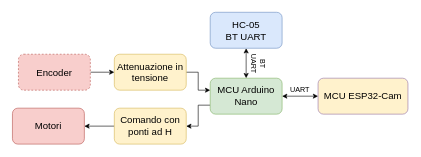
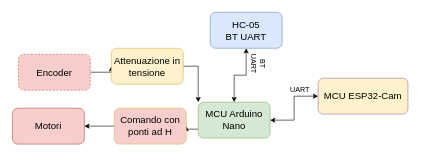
(150, 72) -> (147, 66)
(246, 96) -> (234, 120)
(150, 126) -> (150, 126)
